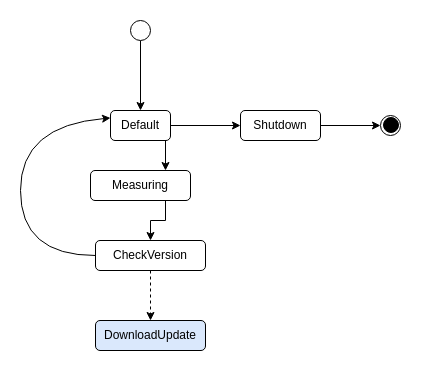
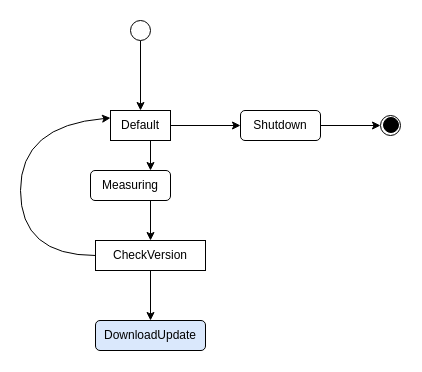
(141, 126) -> (141, 126)
(141, 186) -> (131, 186)
(151, 256) -> (151, 256)
(151, 293) -> (151, 293)
